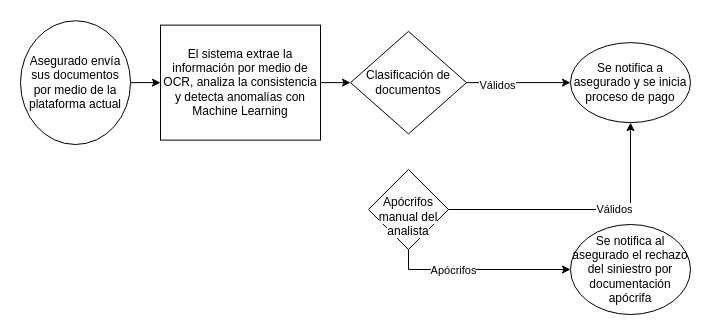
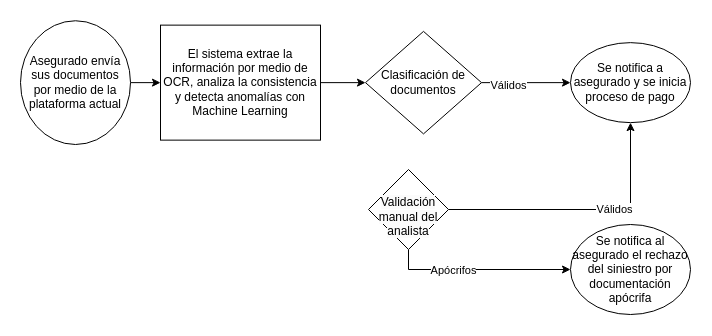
(409, 83) -> (424, 83)
(409, 210) -> (409, 210)
